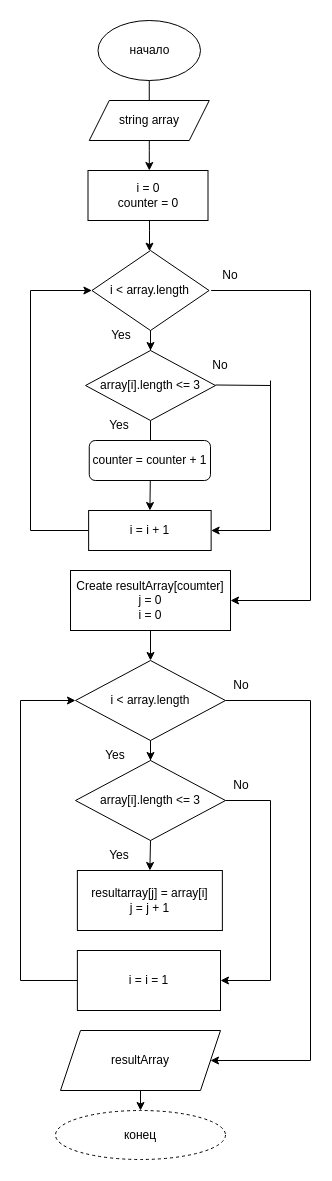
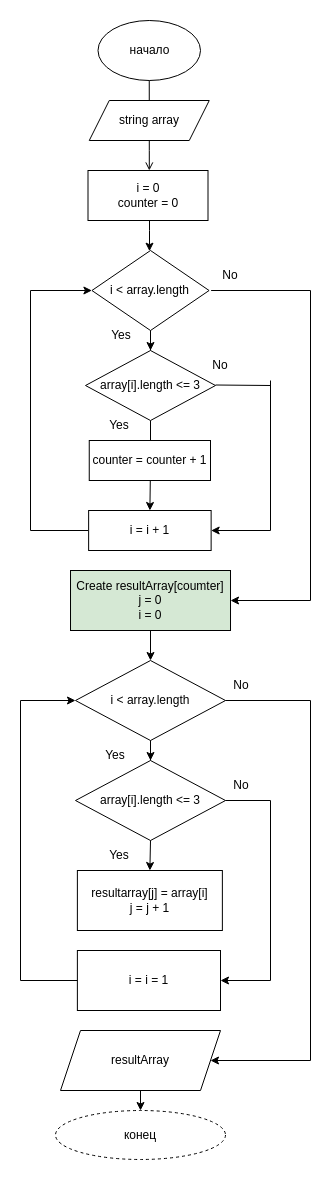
(149, 162) -> (149, 164)
(150, 461) -> (150, 461)
(151, 601) -> (151, 601)
